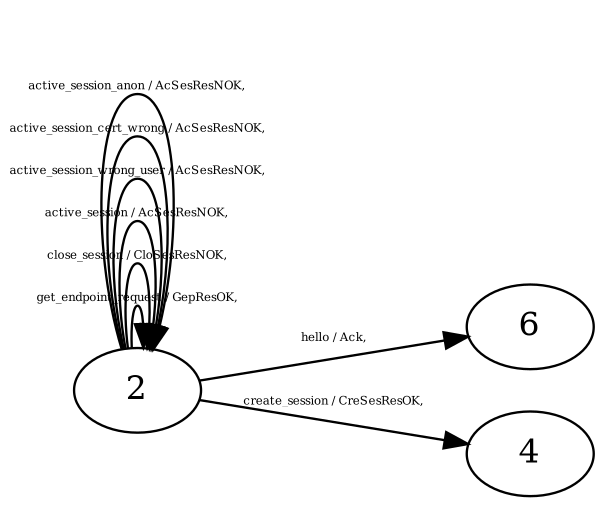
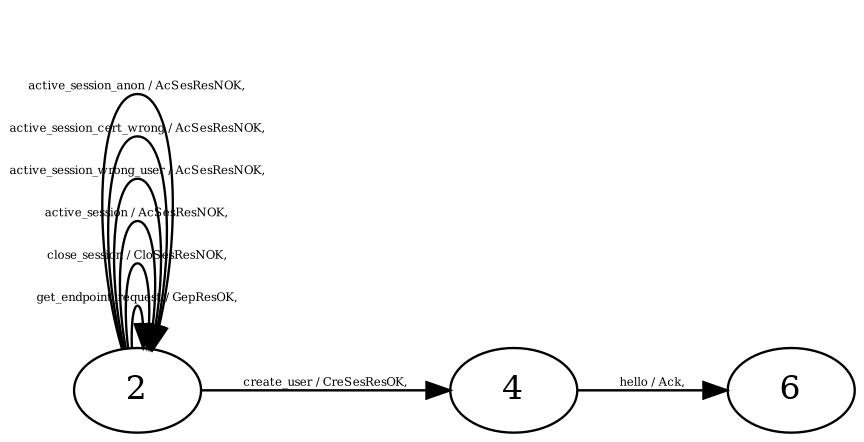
(322, 361) -> (640, 390)
(334, 402) -> (326, 383)
